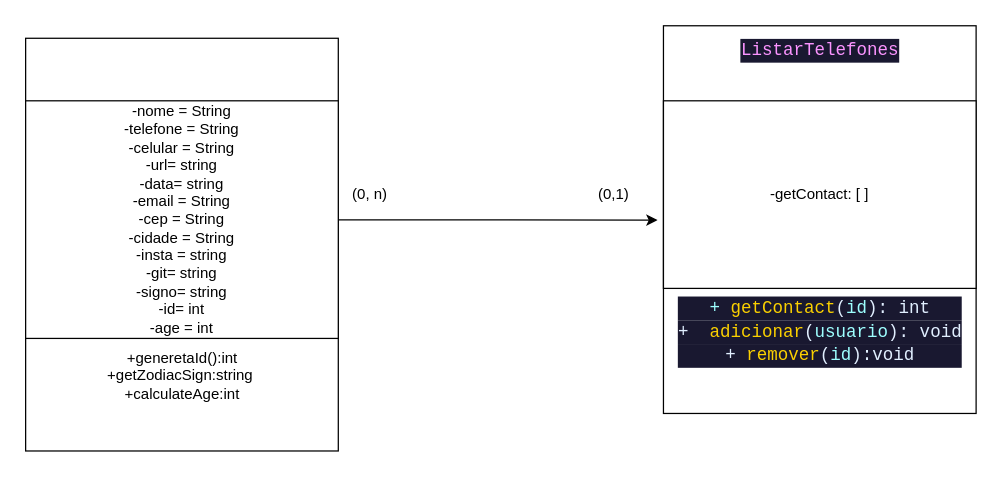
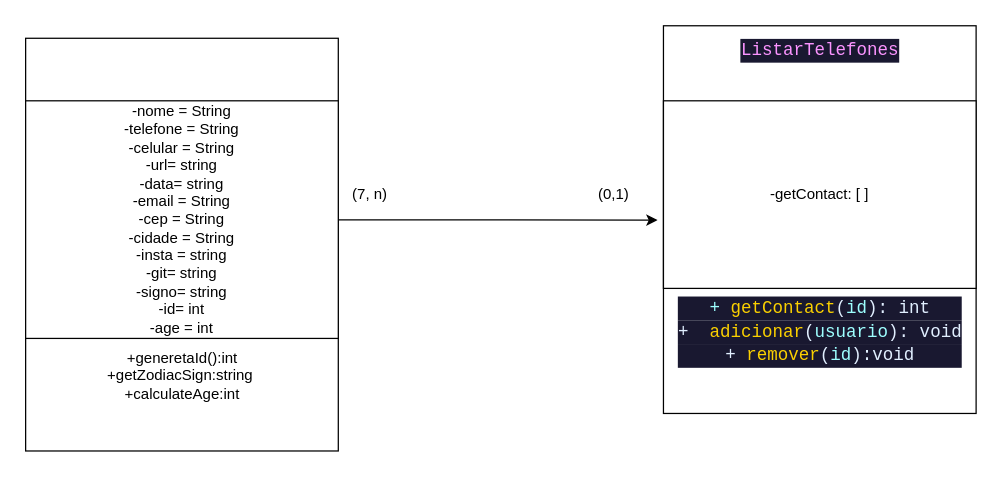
(370, 194) -> (370, 194)
